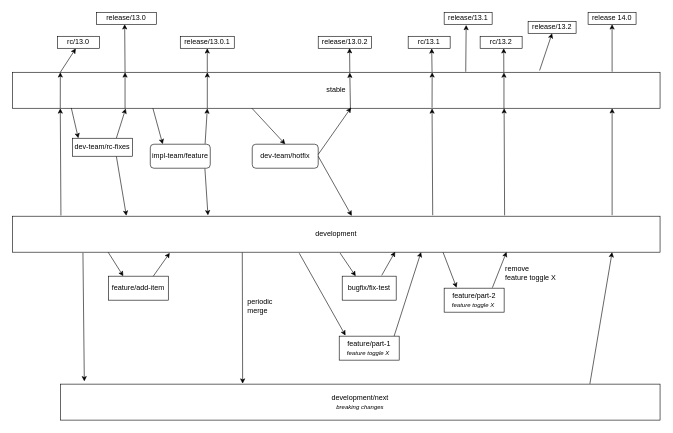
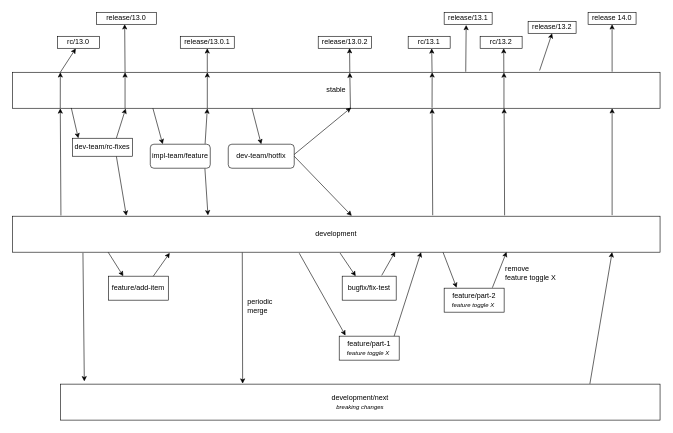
(285, 156) -> (261, 156)
